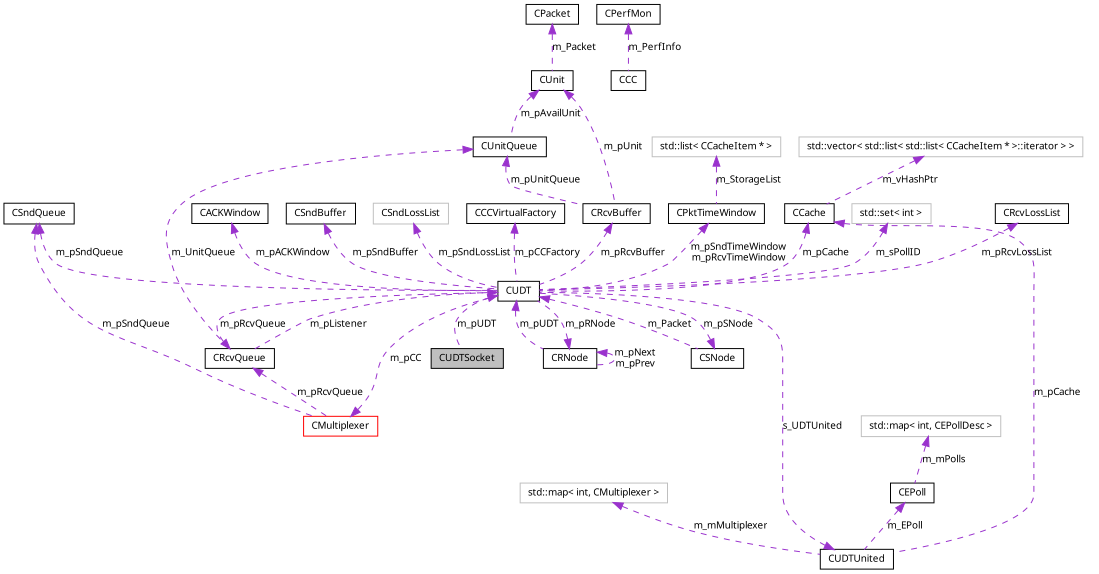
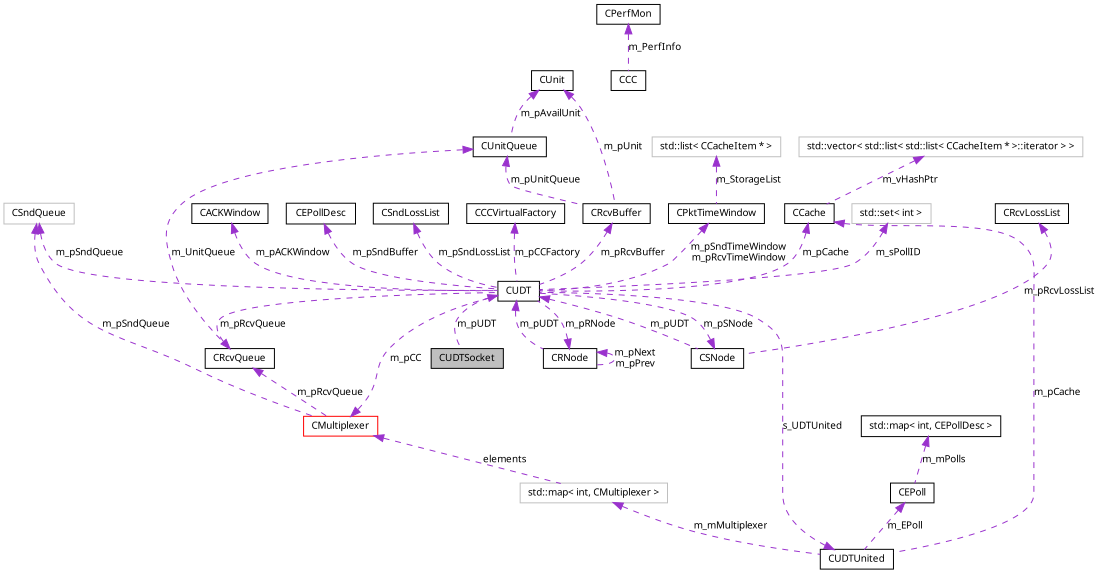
(552, 14) -> none
(39, 214) -> (39, 214)
(321, 214) -> (321, 214)
(411, 214) -> (411, 214)
(826, 277) -> (918, 321)
(367, 305) -> none
(670, 324) -> (670, 324)
(931, 426) -> (931, 426)
none -> (472, 461)
